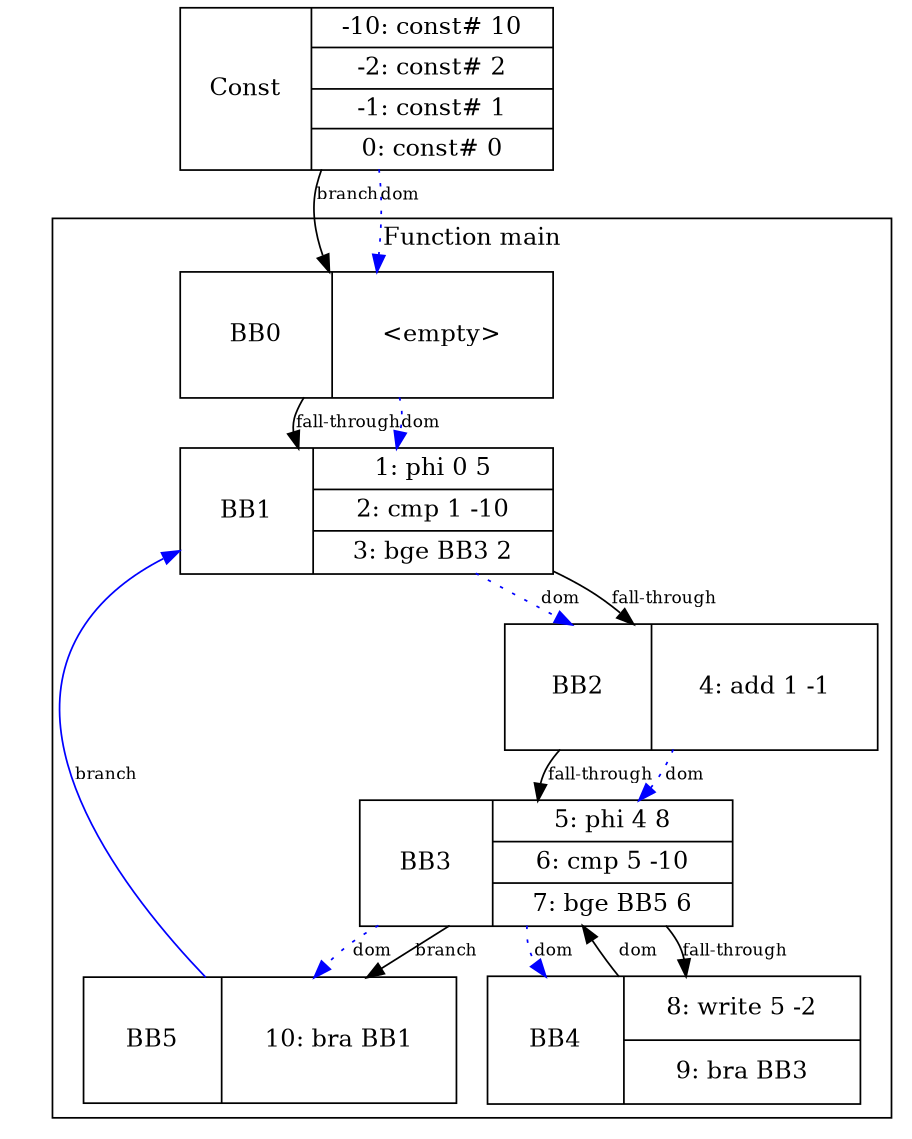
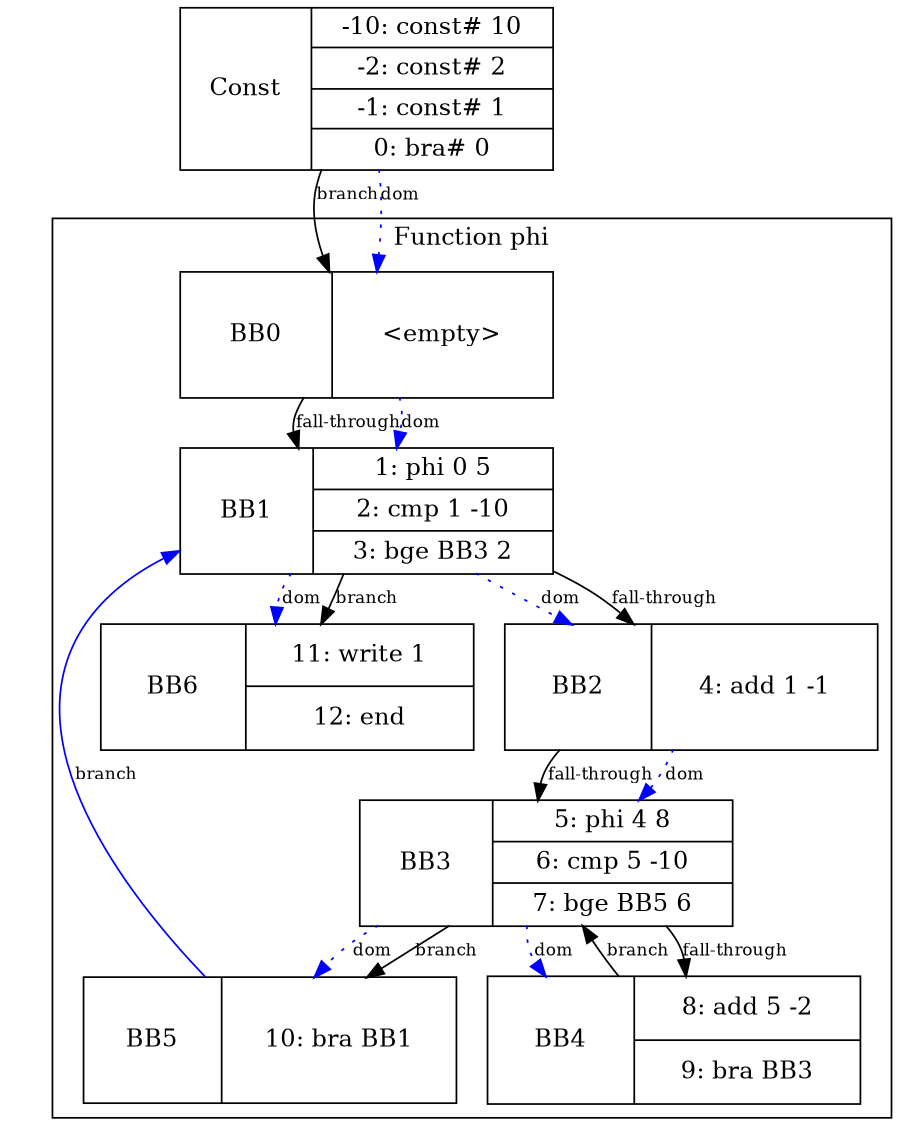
(432, 148) -> (432, 148)
(472, 238) -> (472, 238)
none -> (287, 687)
(639, 951) -> (639, 951)
(742, 1007) -> (747, 1007)
